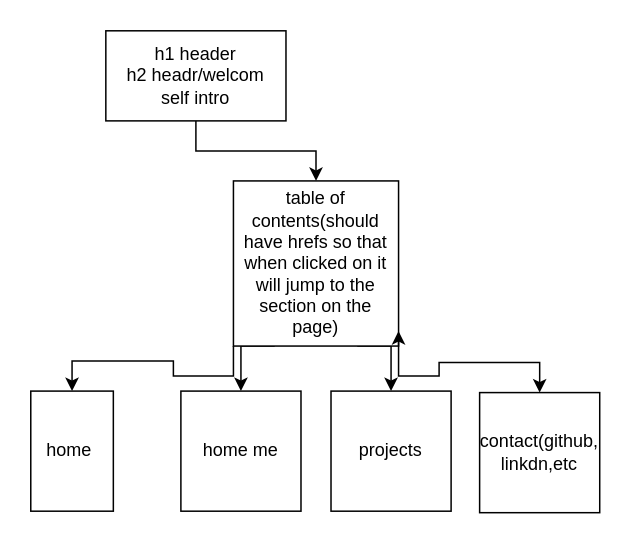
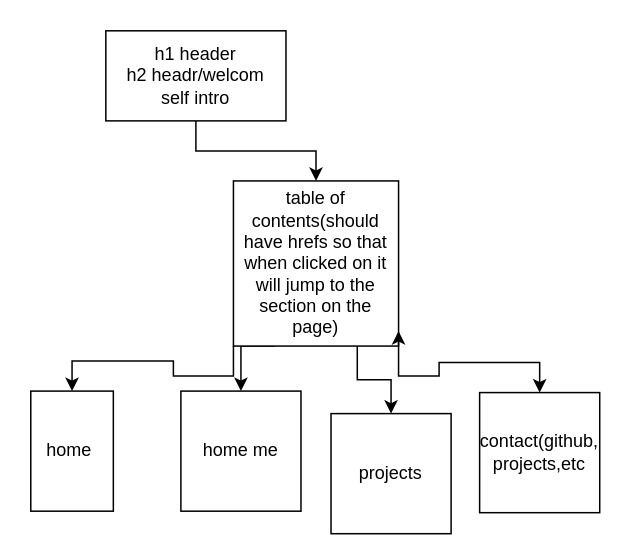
(391, 451) -> (391, 473)
(539, 452) -> (539, 452)
